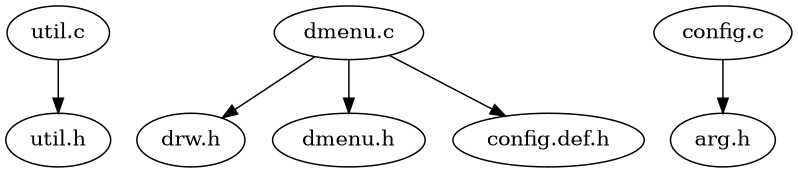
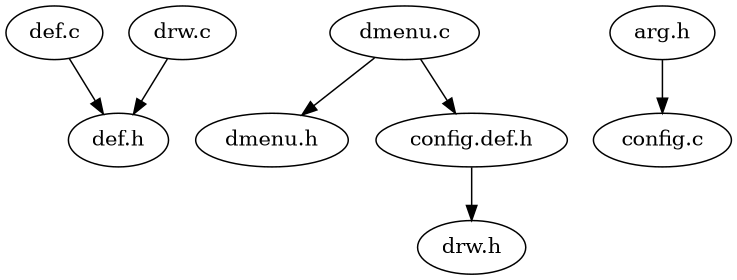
(58, 33) -> (54, 33)
none -> (183, 33)
(723, 79) -> (662, 79)
(275, 83) -> (472, 186)
(58, 140) -> (118, 140)
